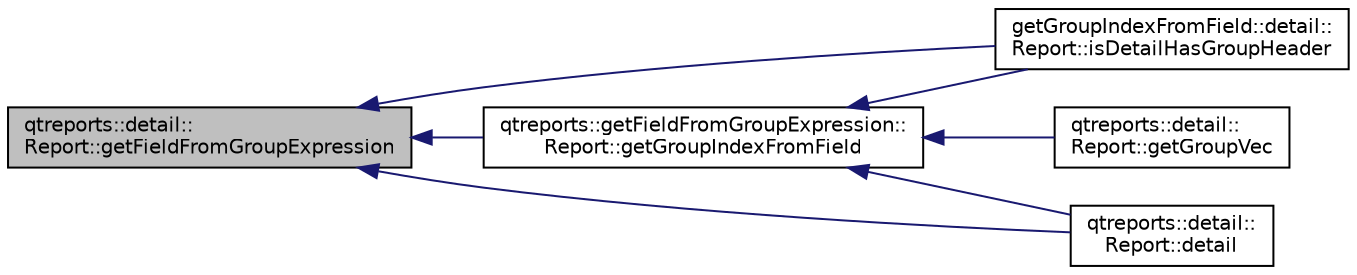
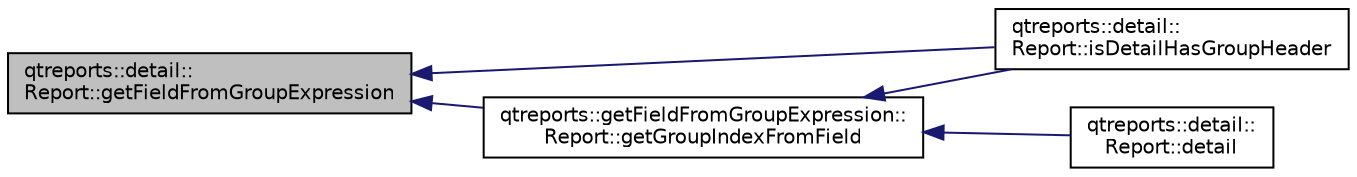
(1172, 39) -> (1172, 39)
(1172, 137) -> none
(723, 212) -> none
